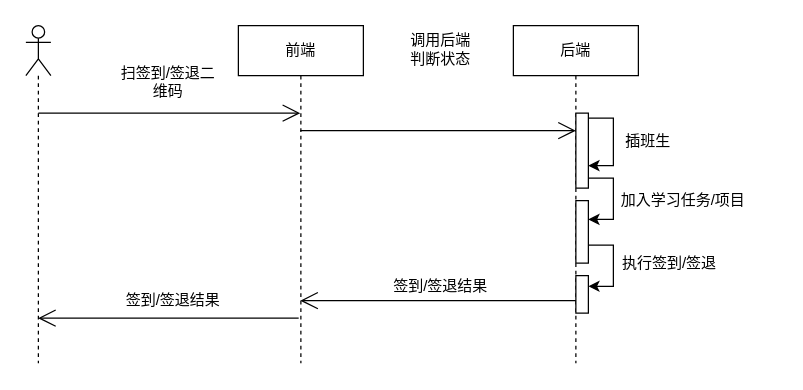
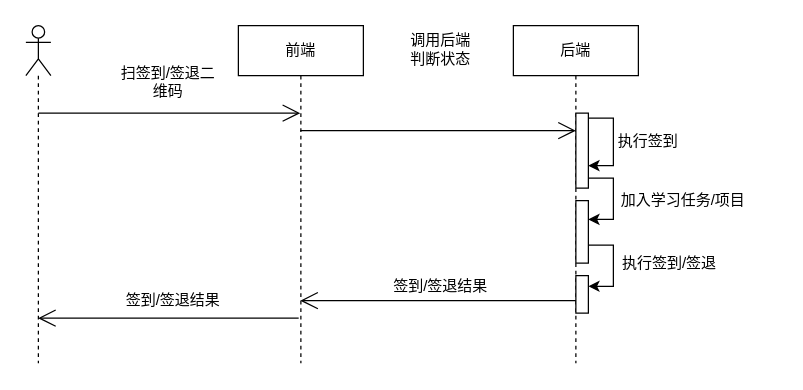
(648, 142) -> (648, 142)
